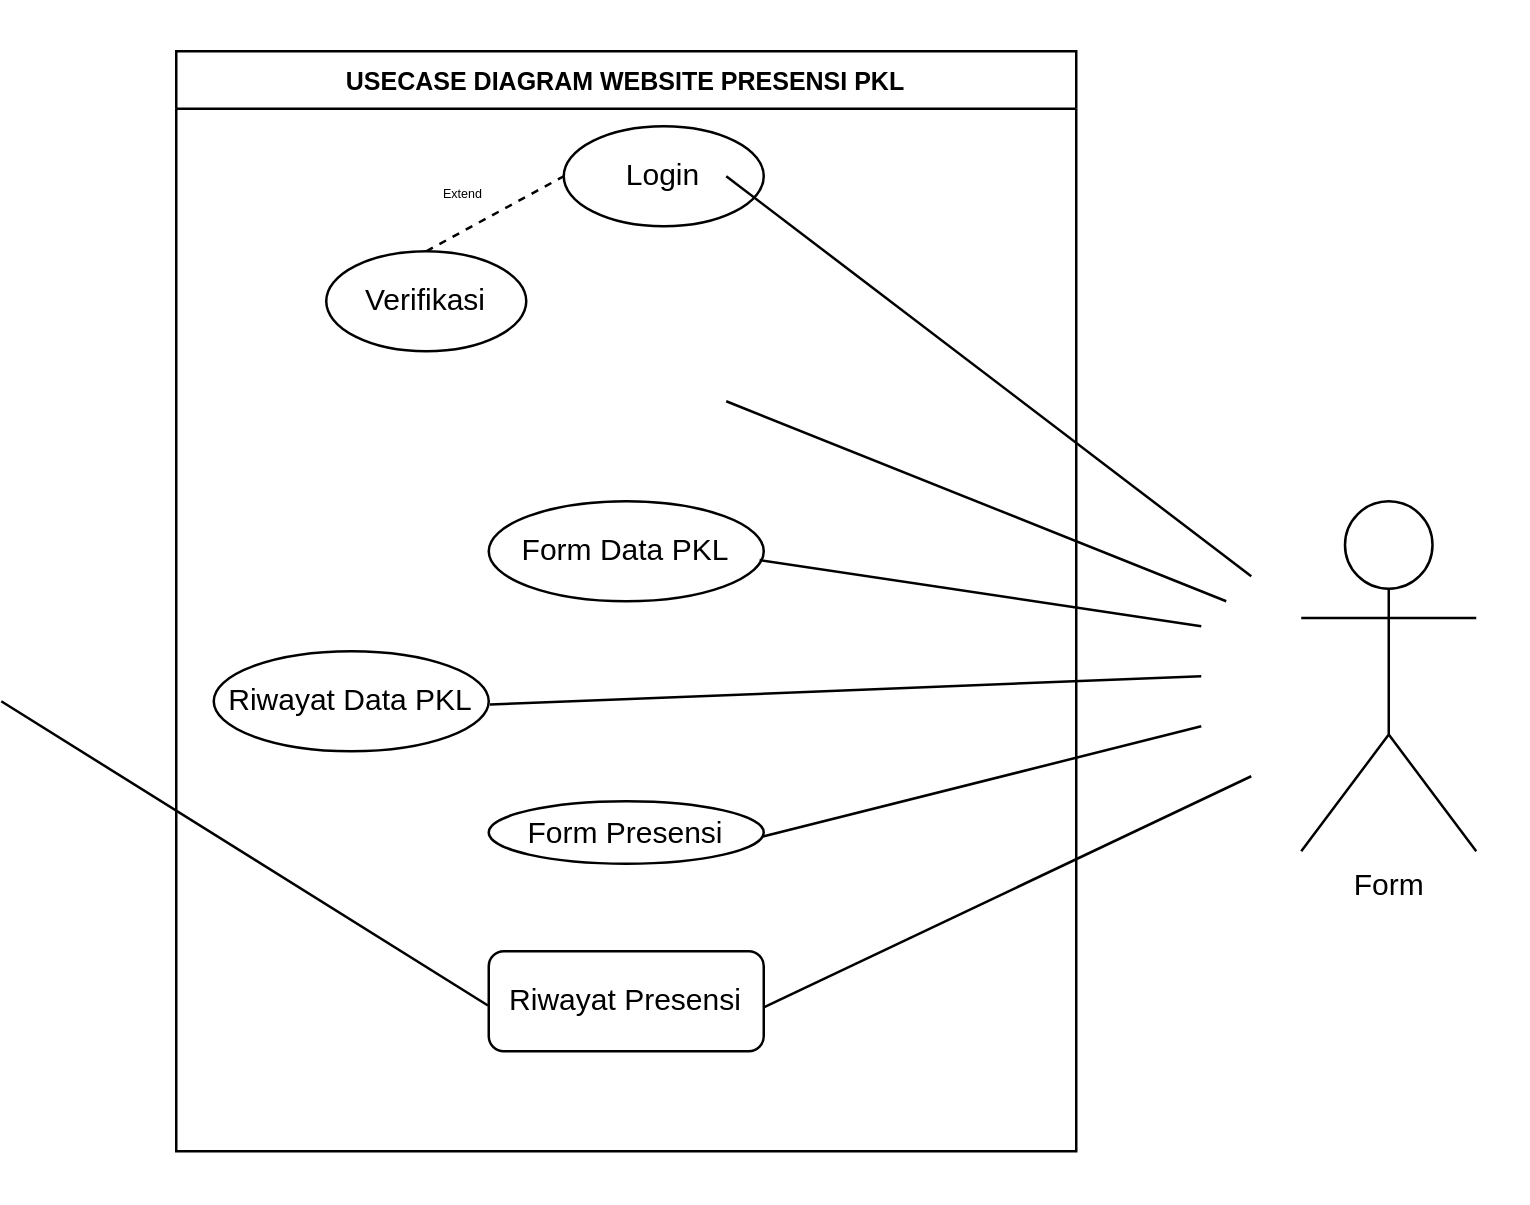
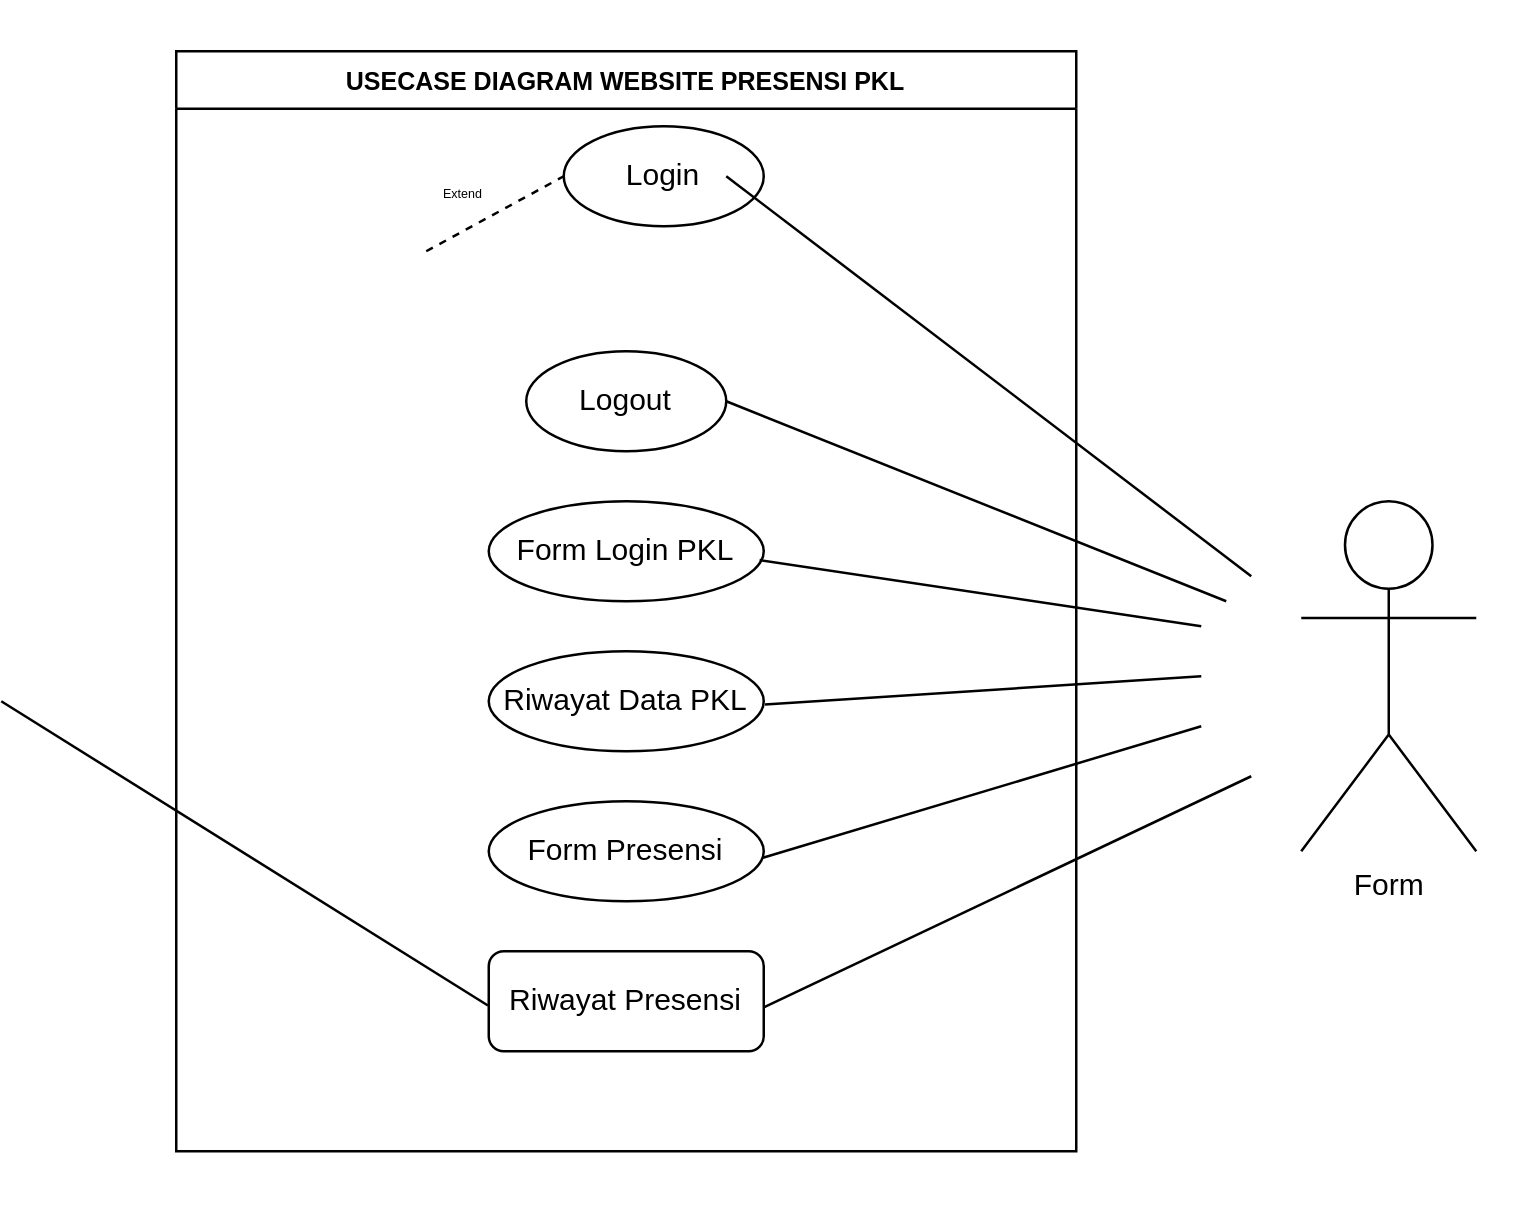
(426, 301) -> none
none -> (626, 401)
(626, 551) -> (626, 551)
(351, 701) -> (626, 701)
(626, 833) -> (626, 851)
